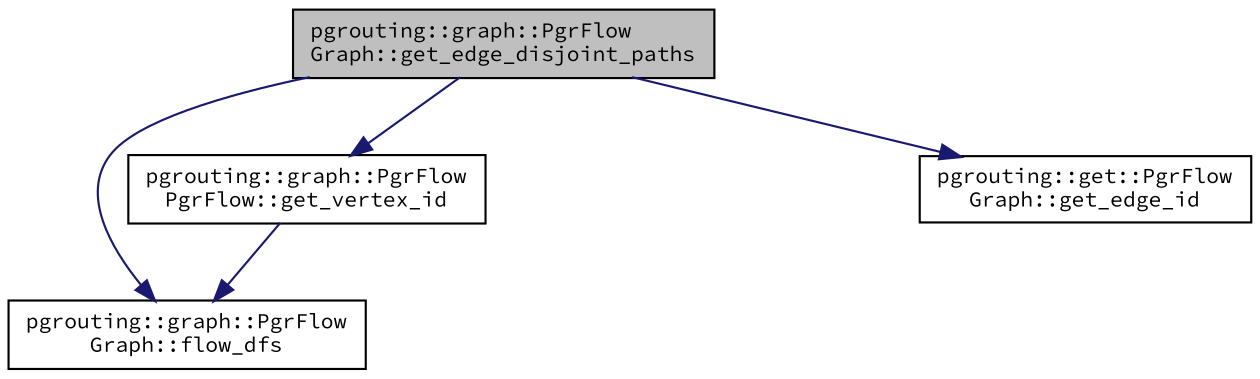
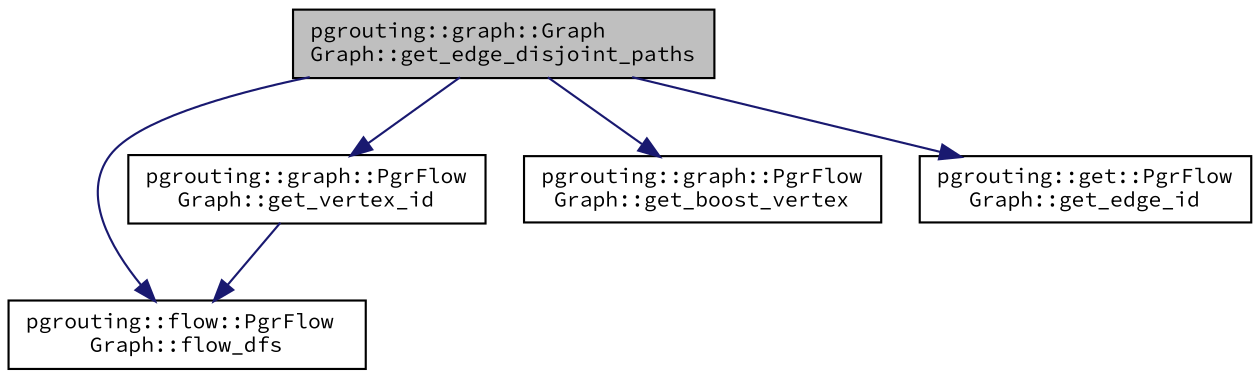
(504, 44) -> (504, 44)
(307, 189) -> (307, 189)
none -> (703, 189)
(187, 335) -> (187, 335)
